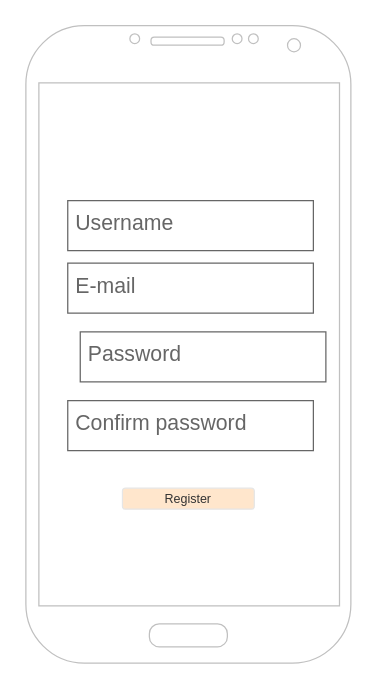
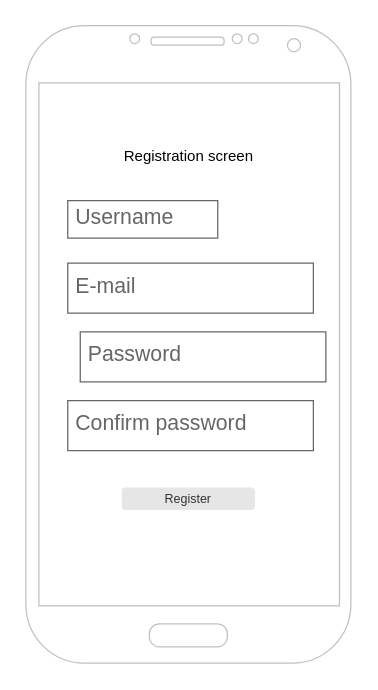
none -> (188, 157)
(190, 226) -> (143, 219)
(188, 499) -> (188, 499)
